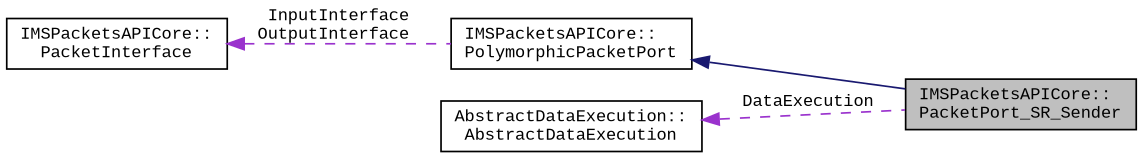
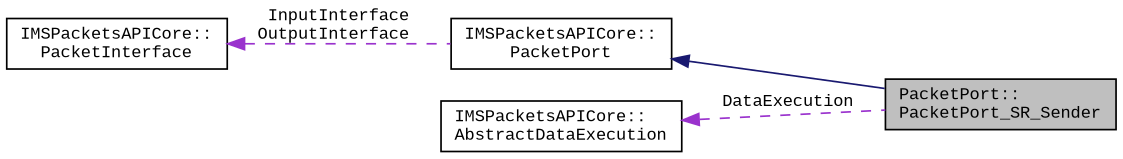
(571, 44) -> (561, 44)
(1021, 104) -> (1001, 104)
(571, 126) -> (561, 126)
